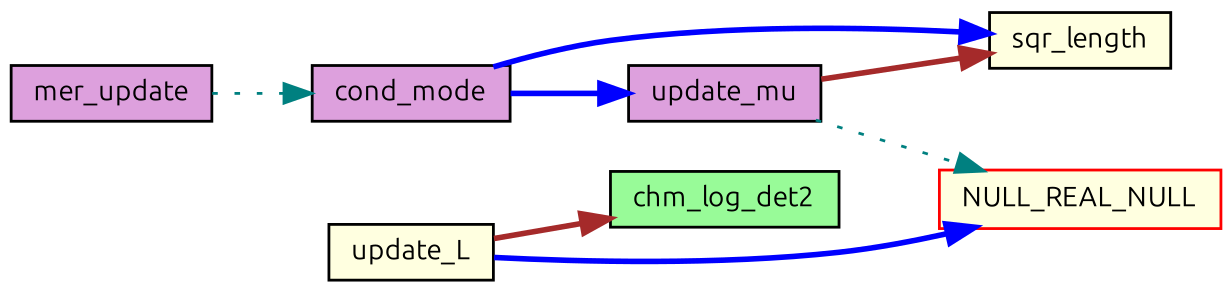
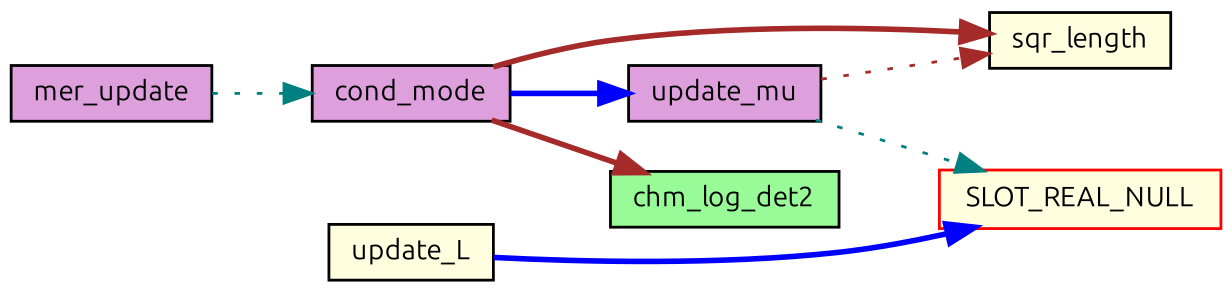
(726, 31) -> (726, 31)
(891, 69) -> (891, 69)
(1080, 199) -> (1080, 199)
(538, 231) -> (554, 142)
